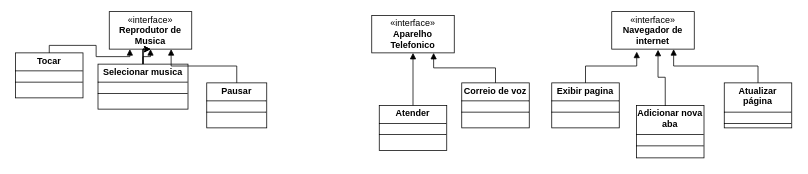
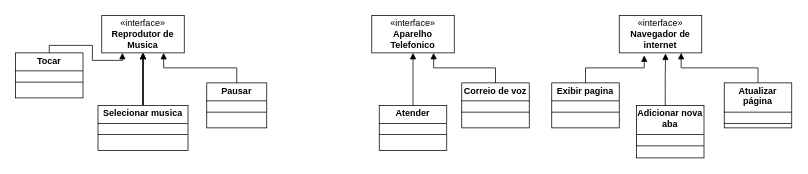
(150, 30) -> (143, 34)
(653, 30) -> (660, 34)
(143, 87) -> (143, 128)
